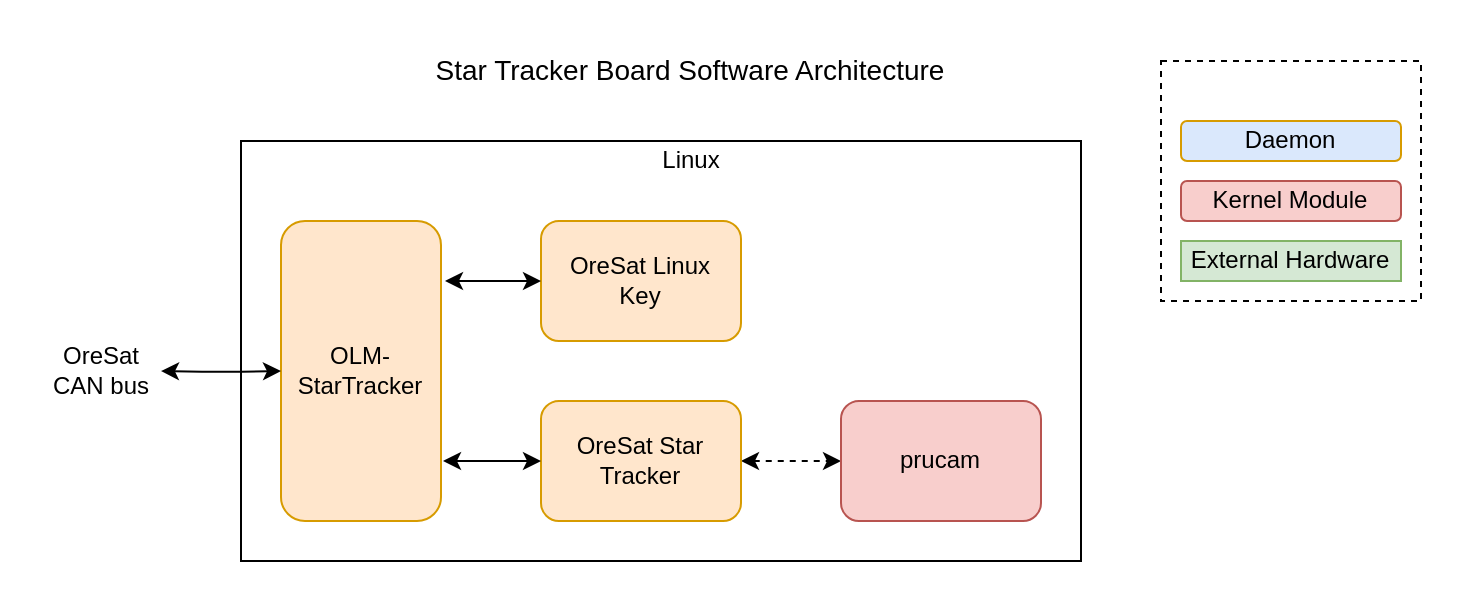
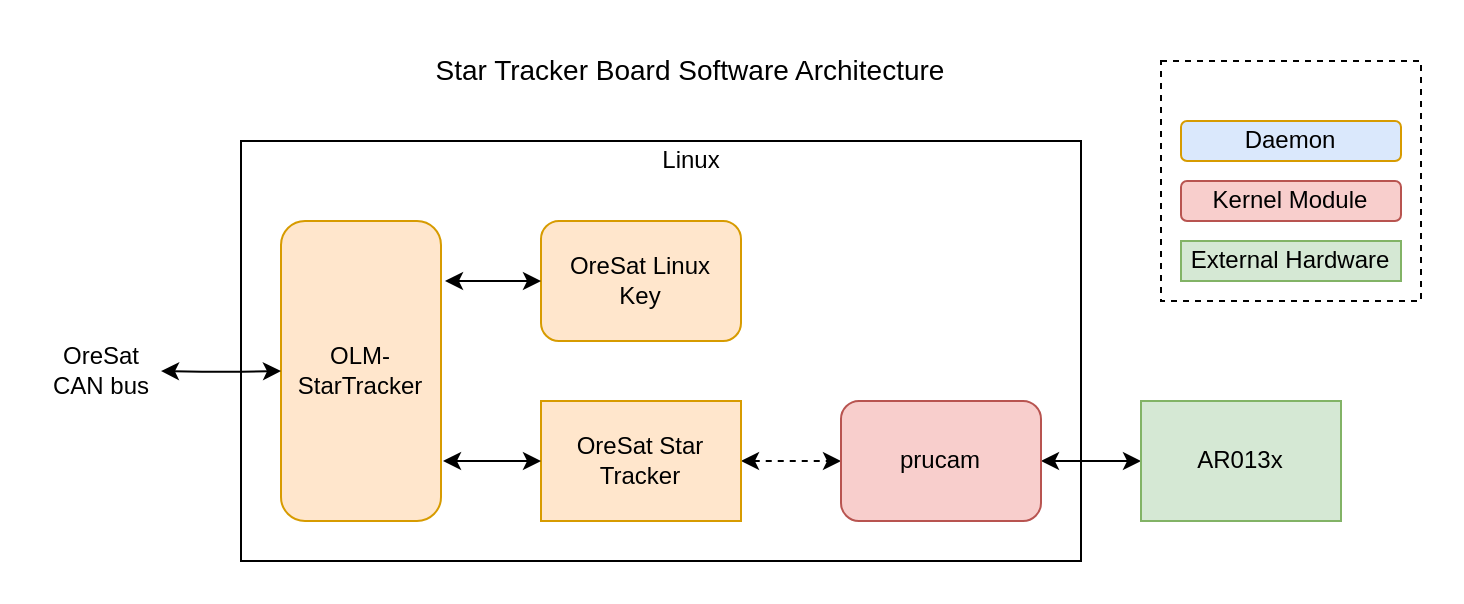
(641, 461) -> (641, 461)
none -> (1091, 461)
none -> (1241, 461)
